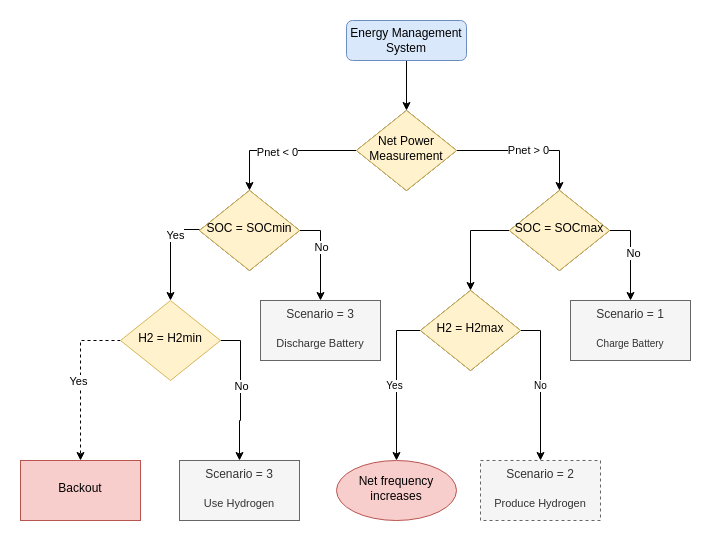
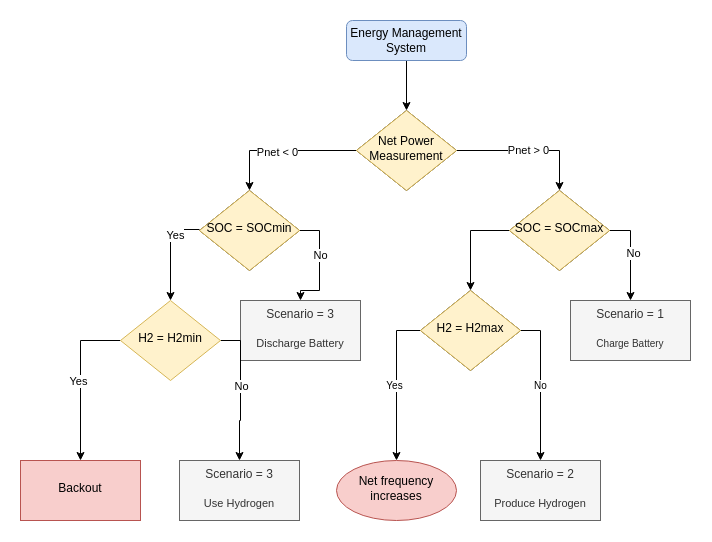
(321, 331) -> (301, 331)
(84, 341) -> (84, 341)
(541, 491) -> (541, 491)
